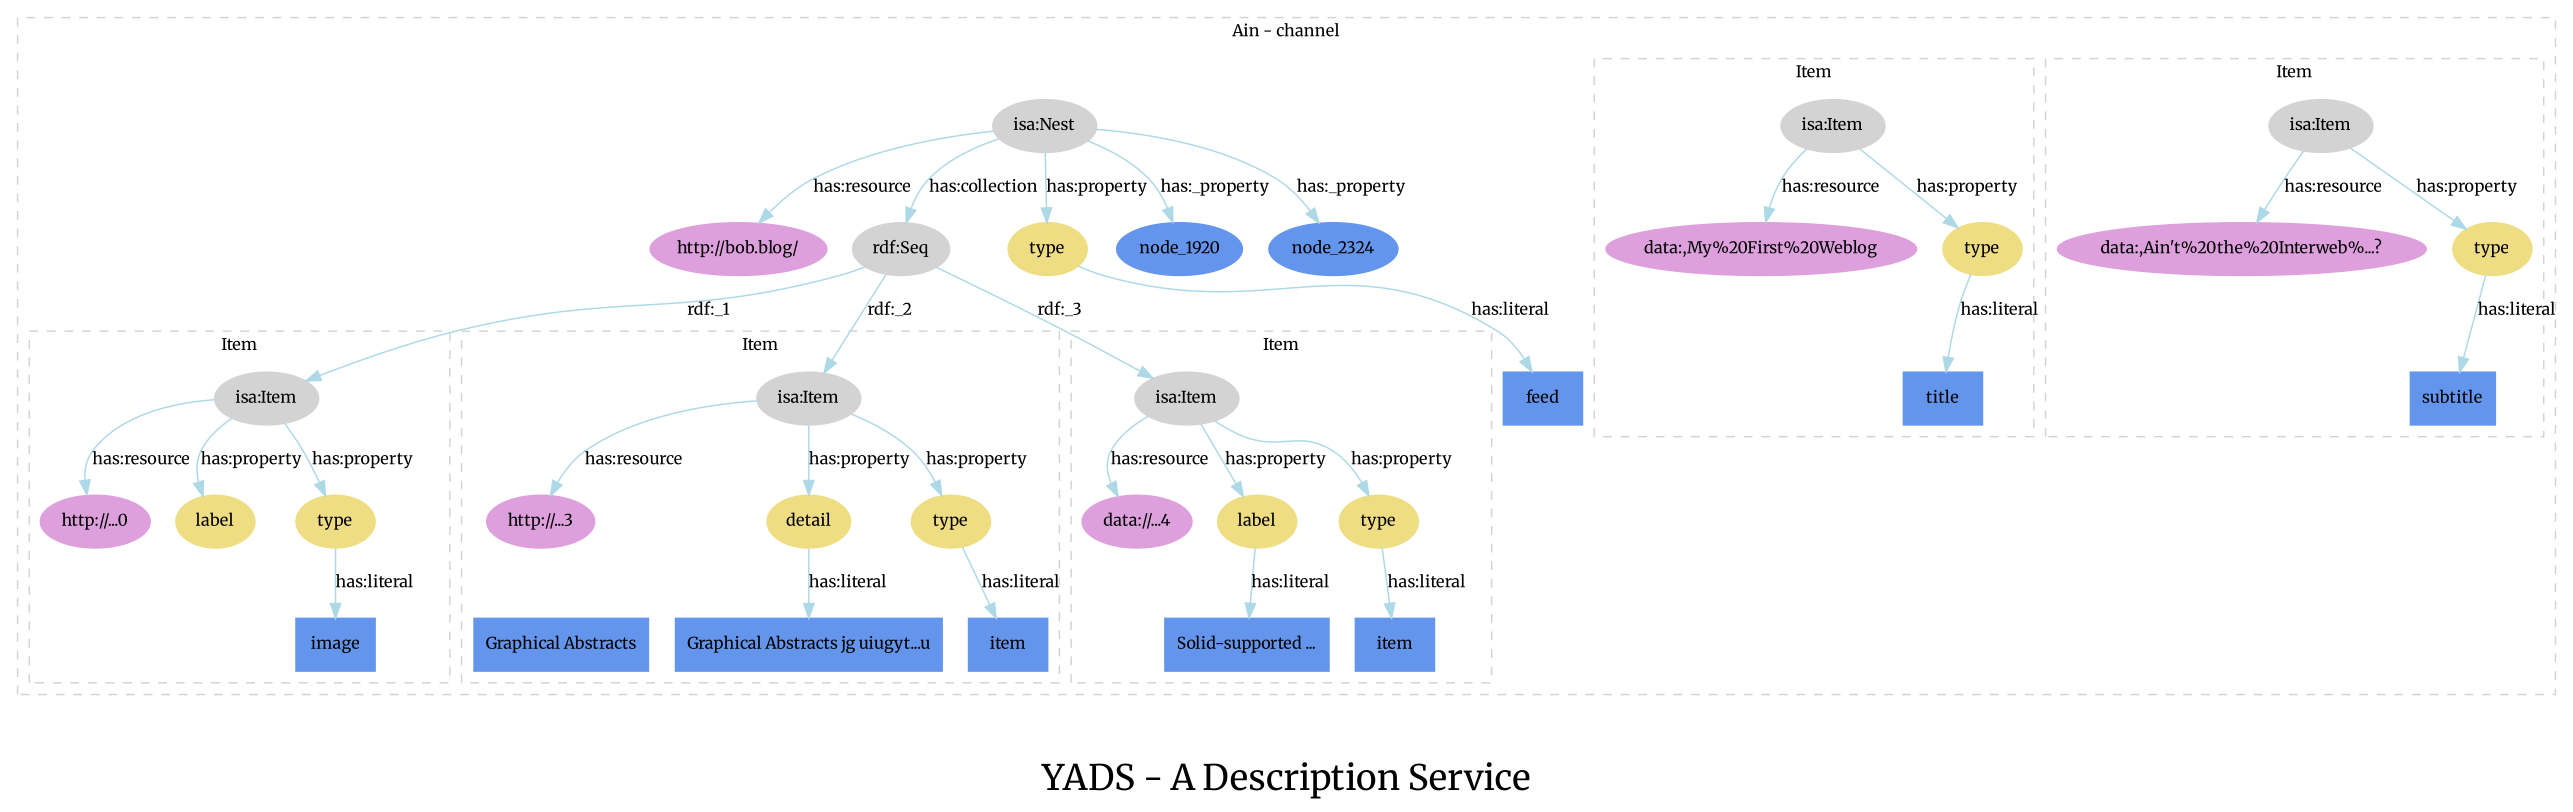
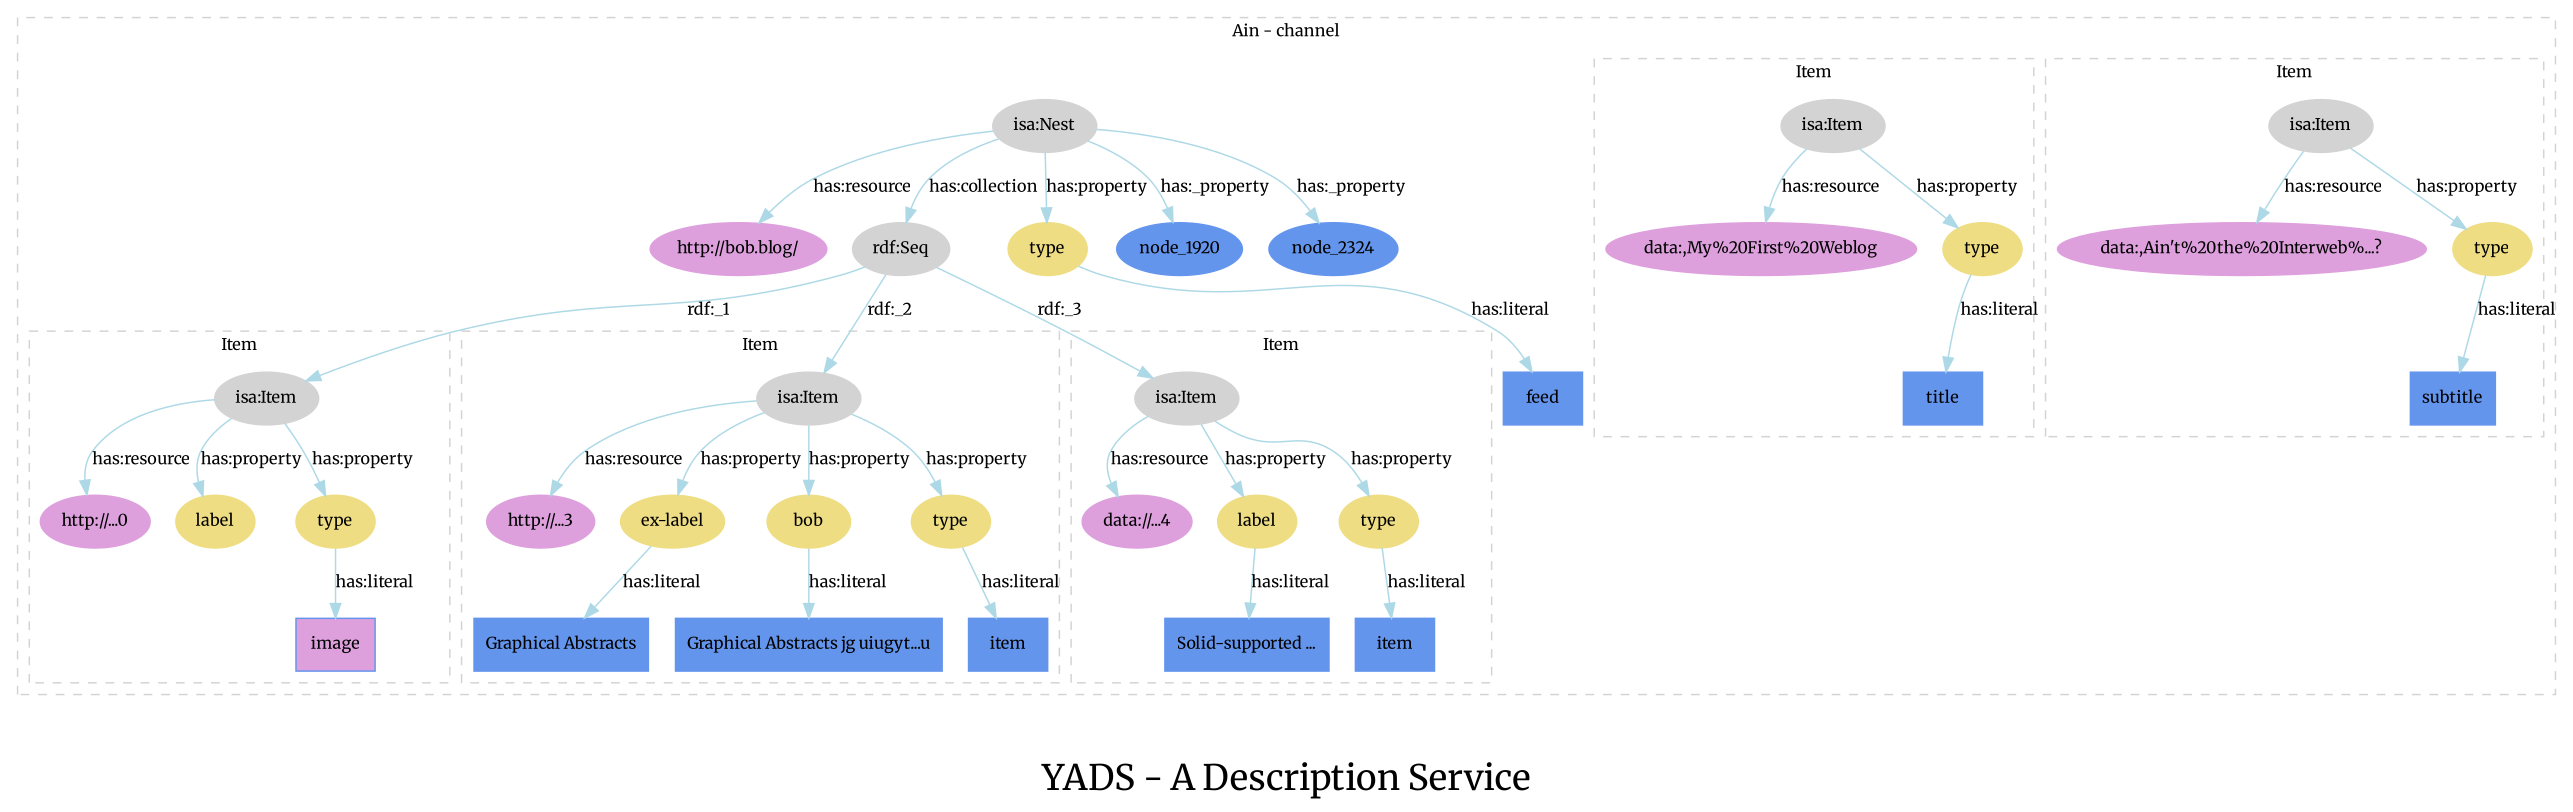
none -> (673, 522)
(809, 522) -> (809, 522)
(336, 645) -> (336, 645)
